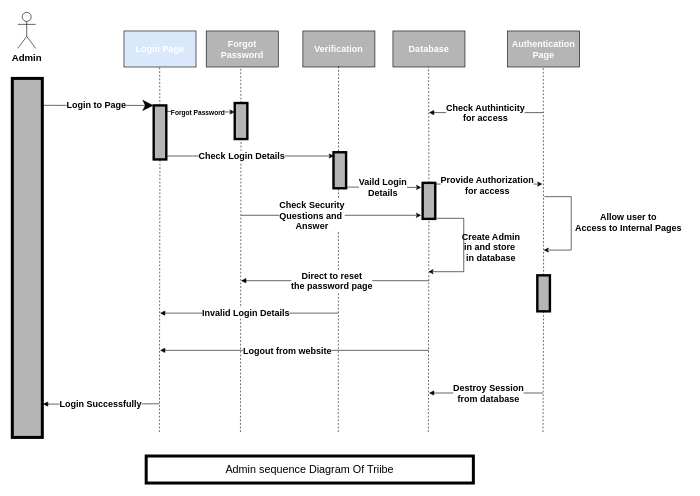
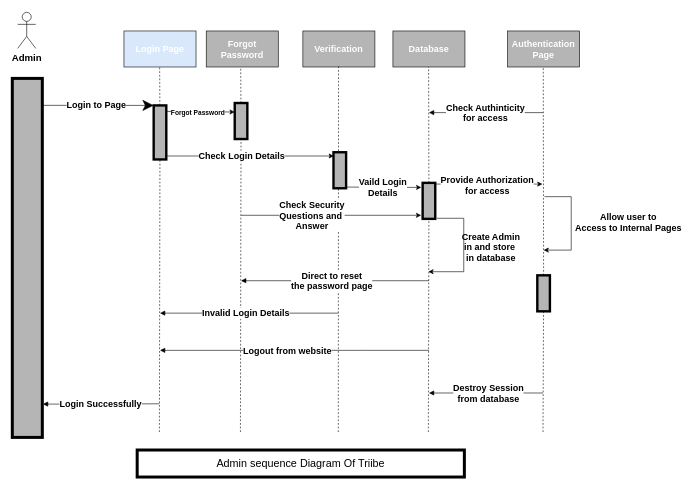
(310, 469) -> (301, 463)
